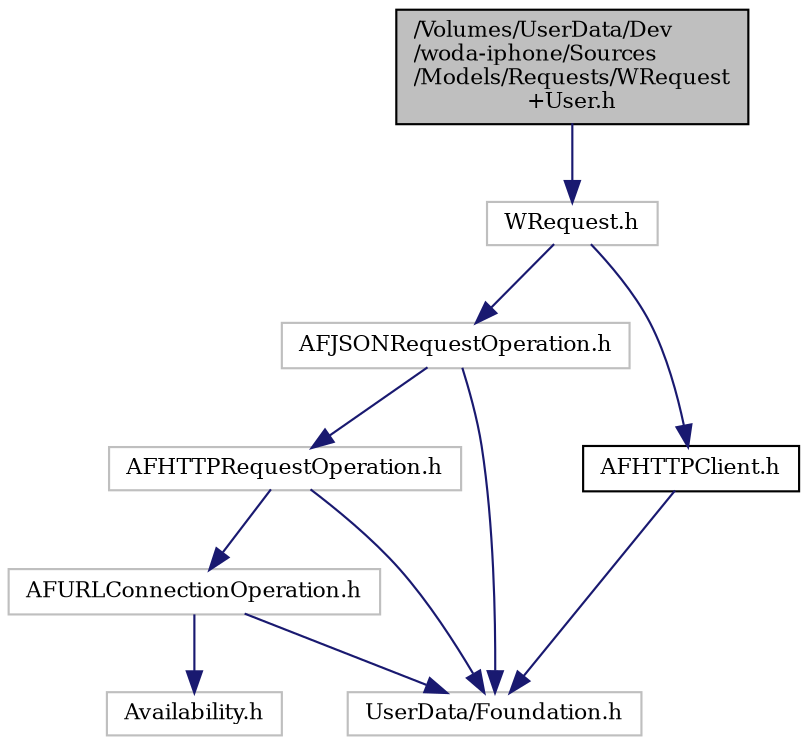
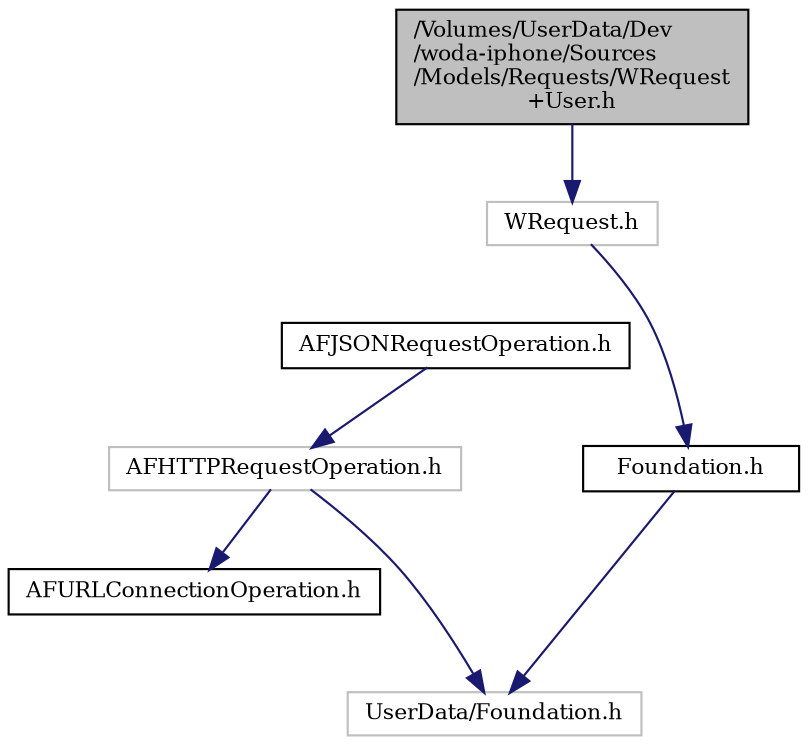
(523, 276) -> none
(456, 346) -> (456, 346)
(691, 469) -> (691, 469)
(490, 518) -> none
(194, 592) -> (194, 592)
(336, 649) -> none
(194, 714) -> none
